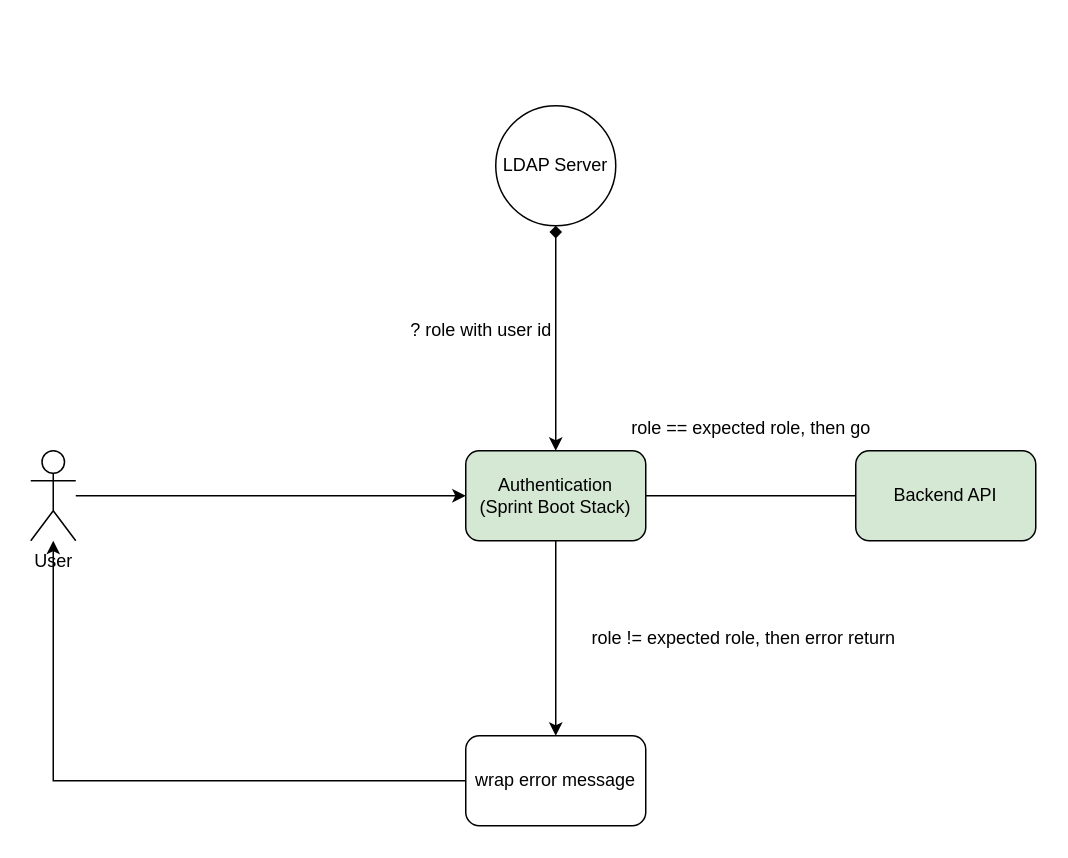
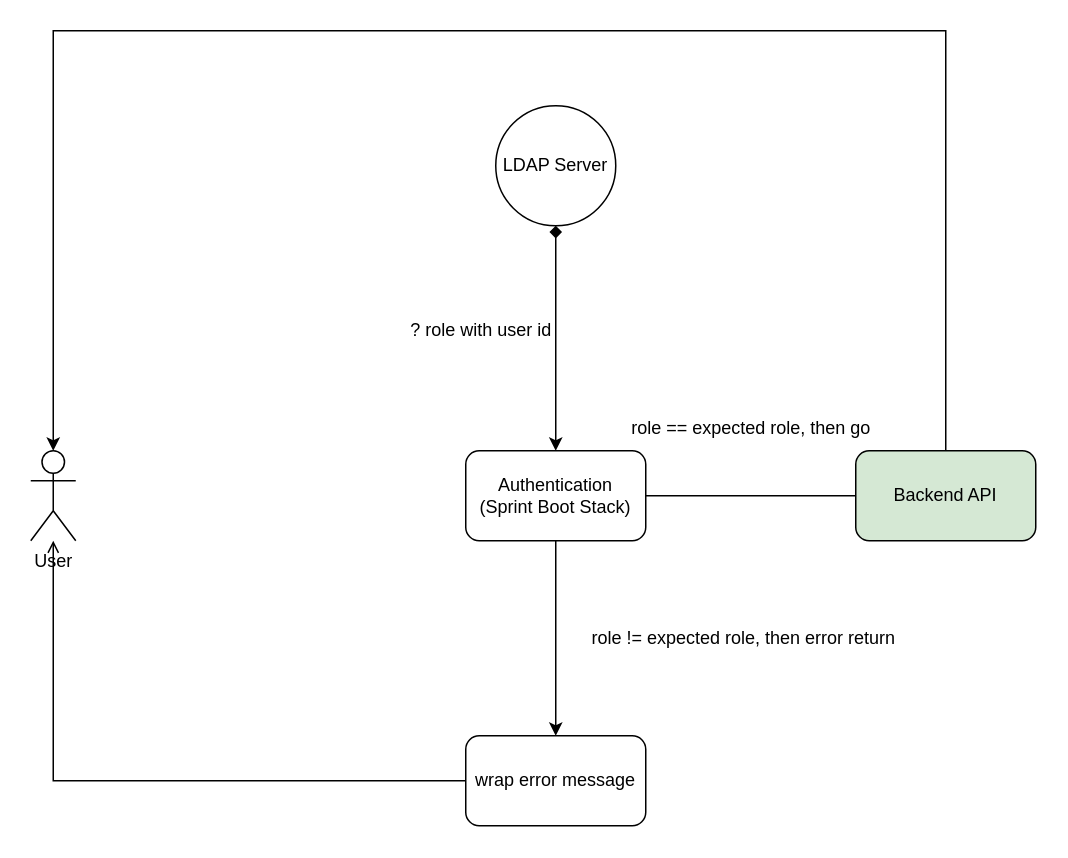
none -> (505, 31)
(266, 496) -> none
(556, 496) -> (556, 496)
(53, 552) -> (53, 549)
